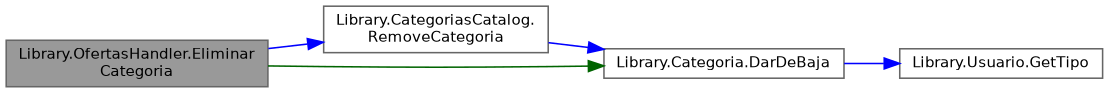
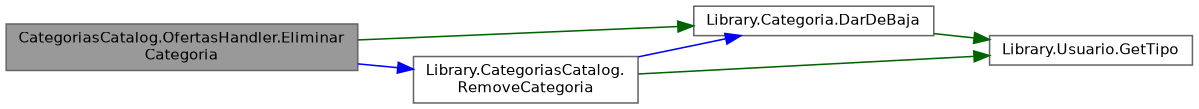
(137, 63) -> (182, 47)
(864, 63) -> (954, 36)
none -> (806, 65)
